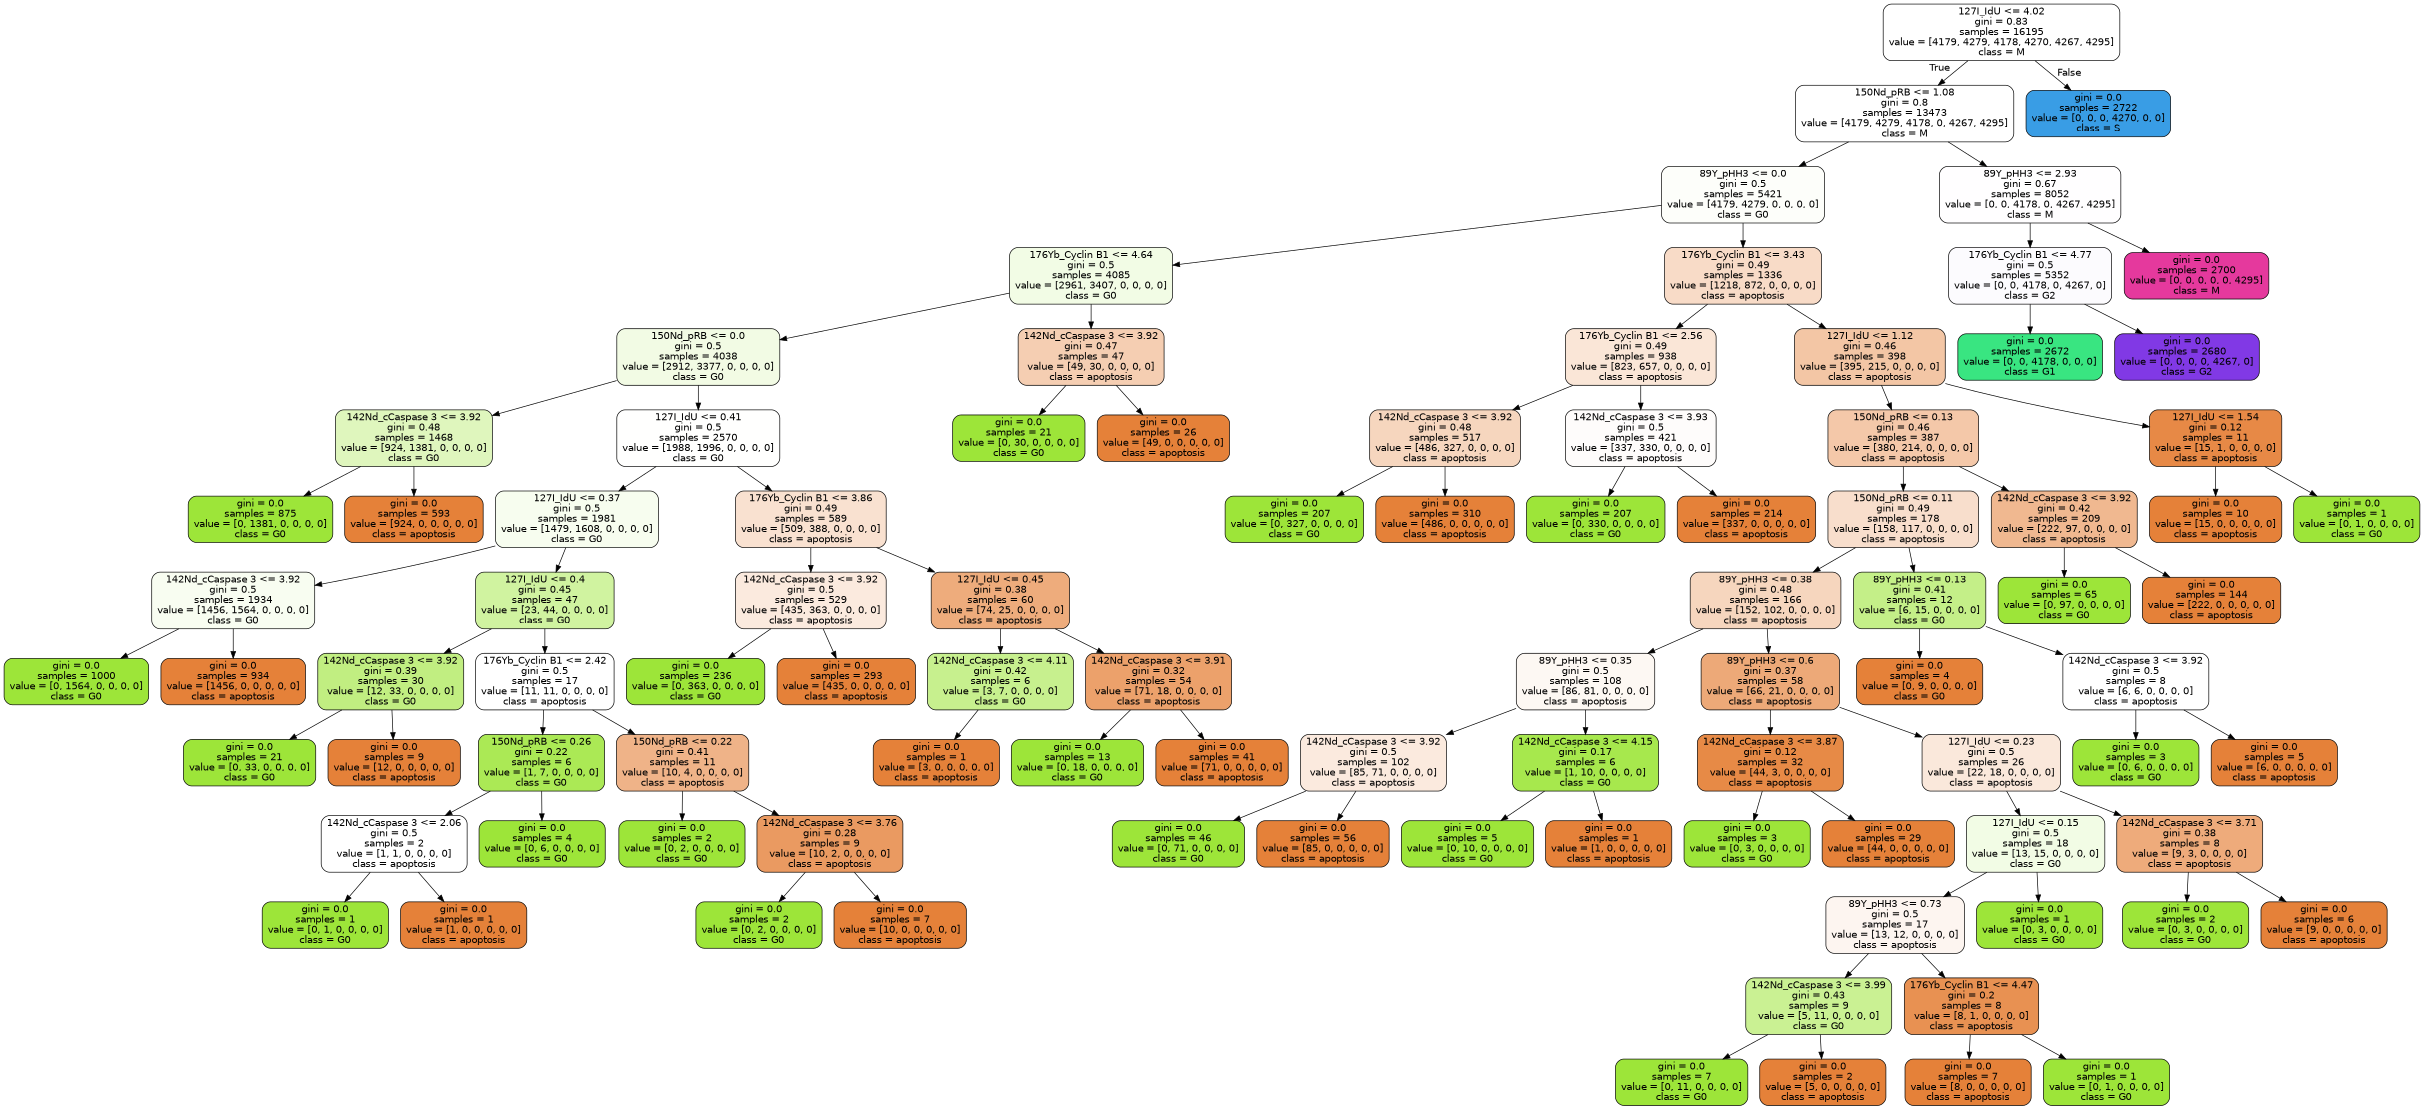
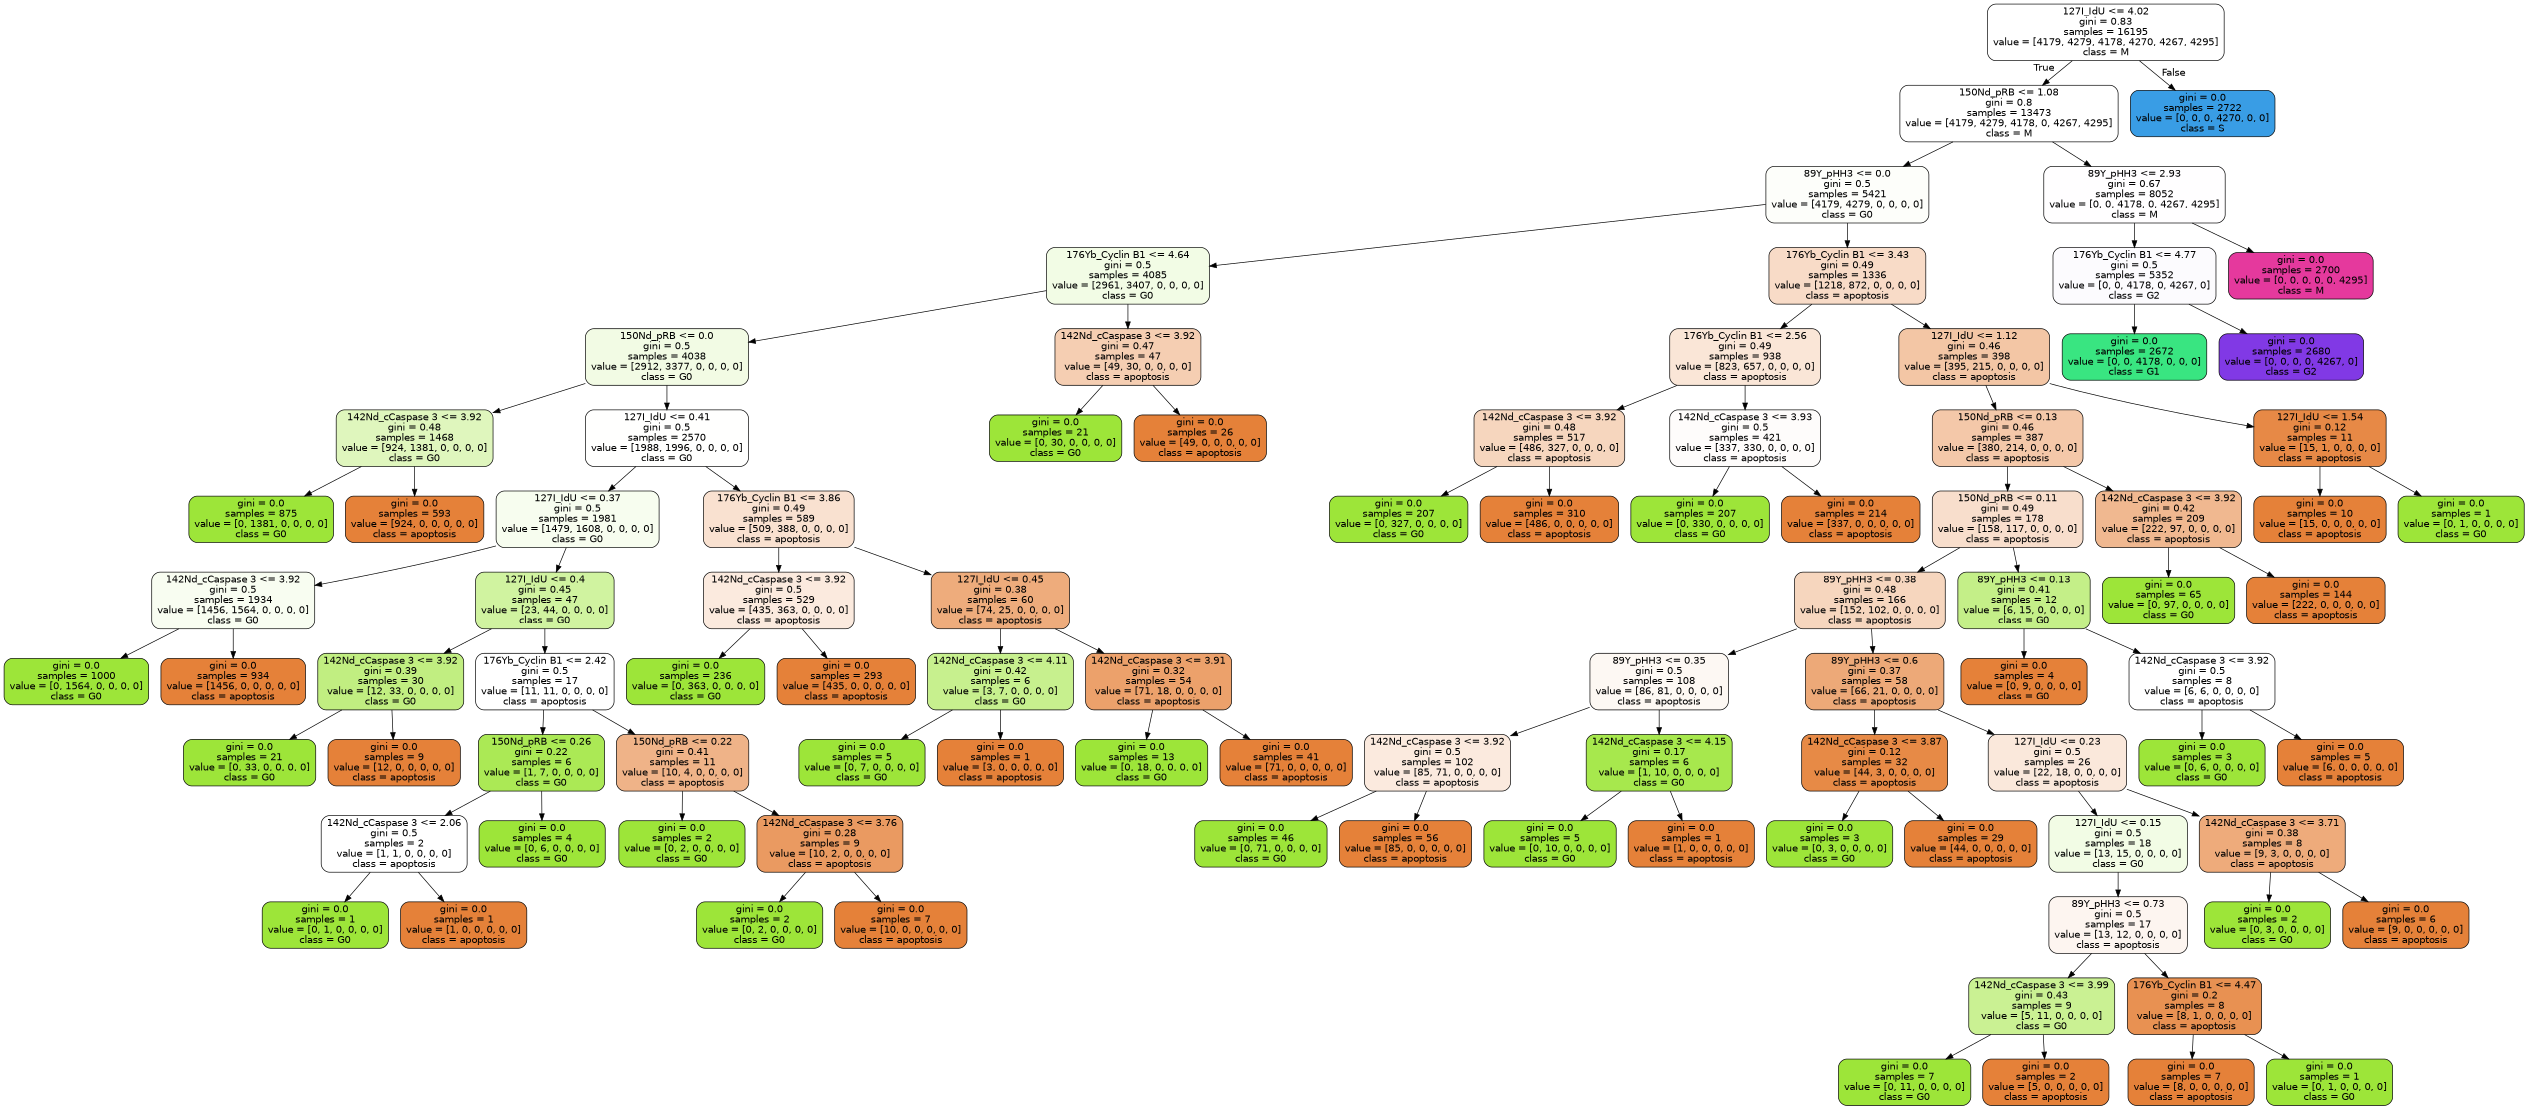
none -> (862, 763)
(2040, 925) -> none
